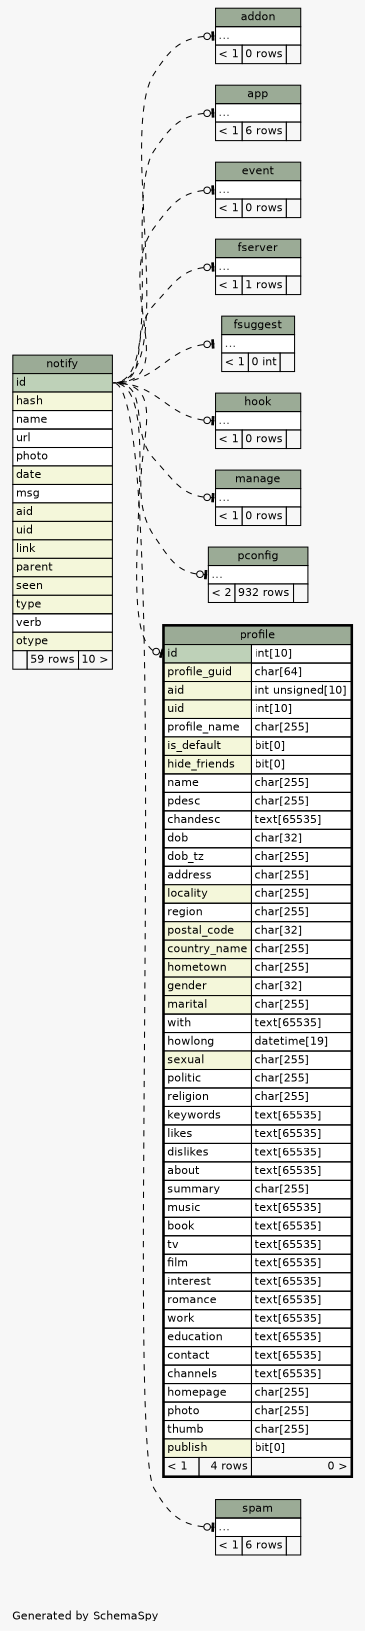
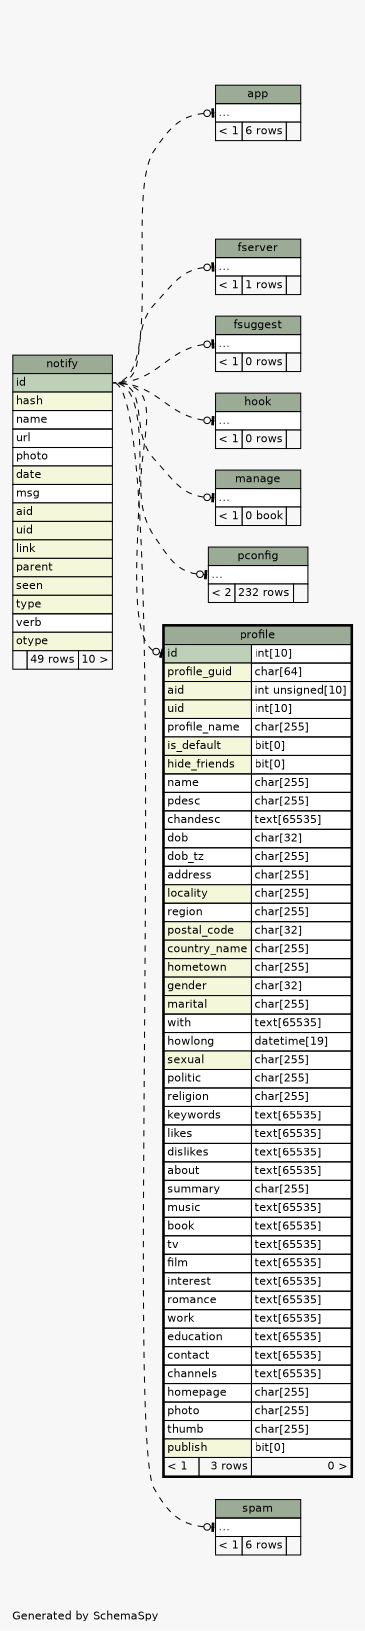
(258, 36) -> none
(258, 190) -> none
(264, 362) -> (264, 362)
(264, 516) -> (264, 516)
(264, 593) -> (264, 593)
(53, 659) -> (53, 659)
(229, 1466) -> (229, 1466)
